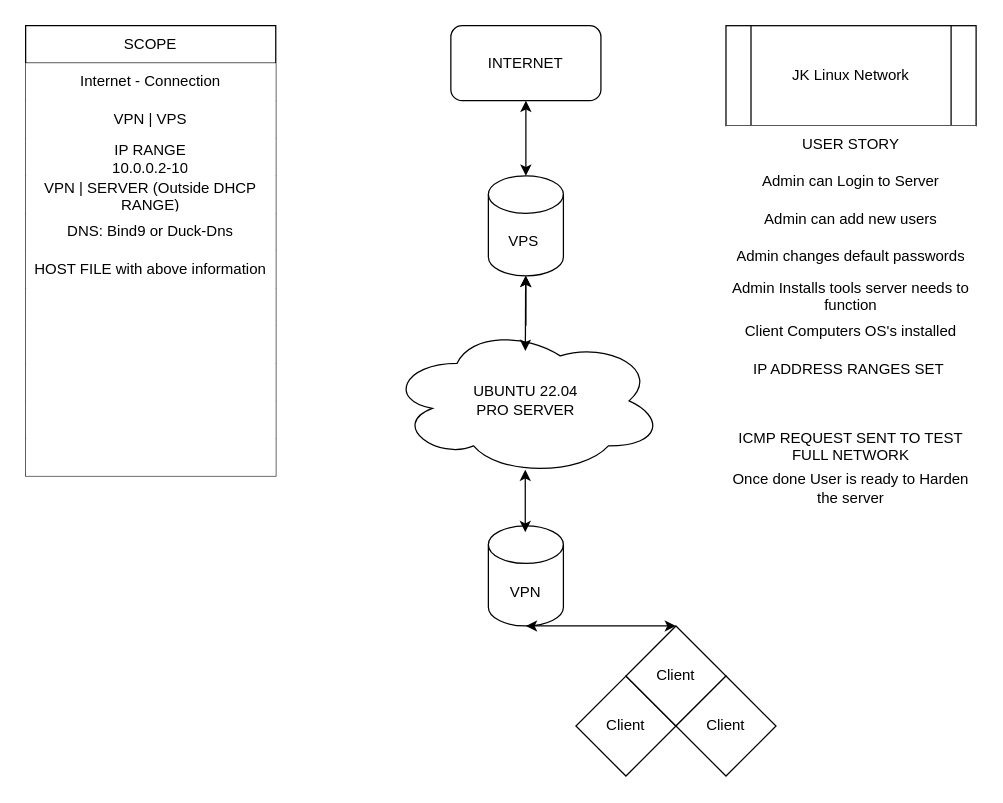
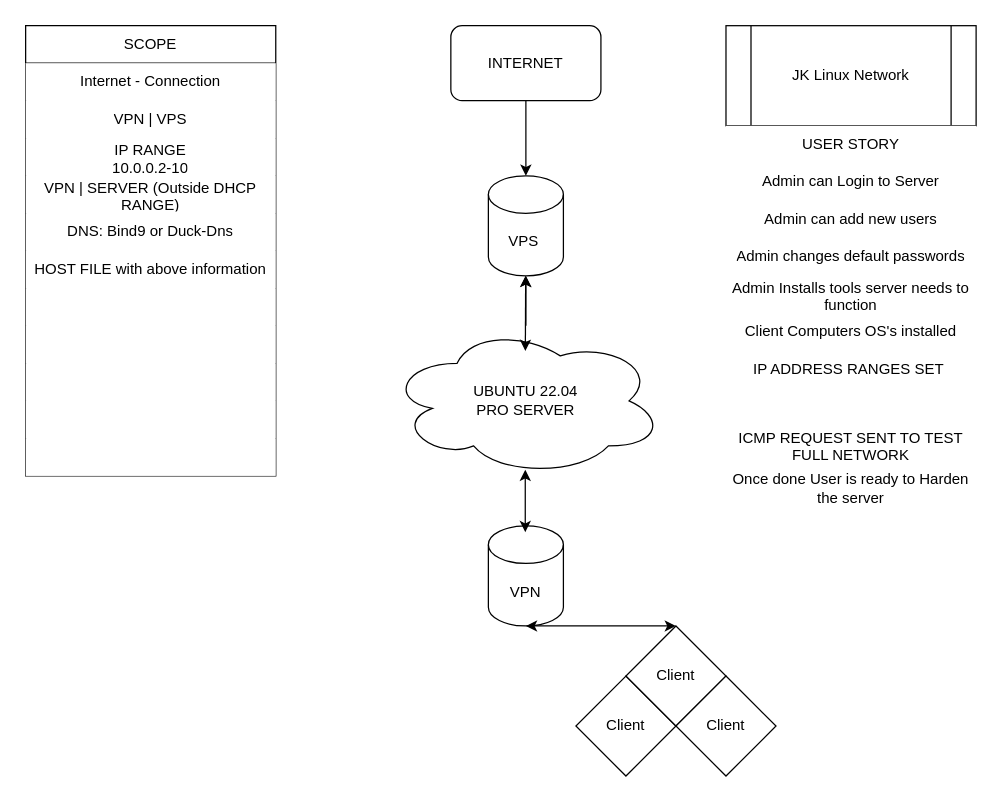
(526, 111) -> (526, 107)
